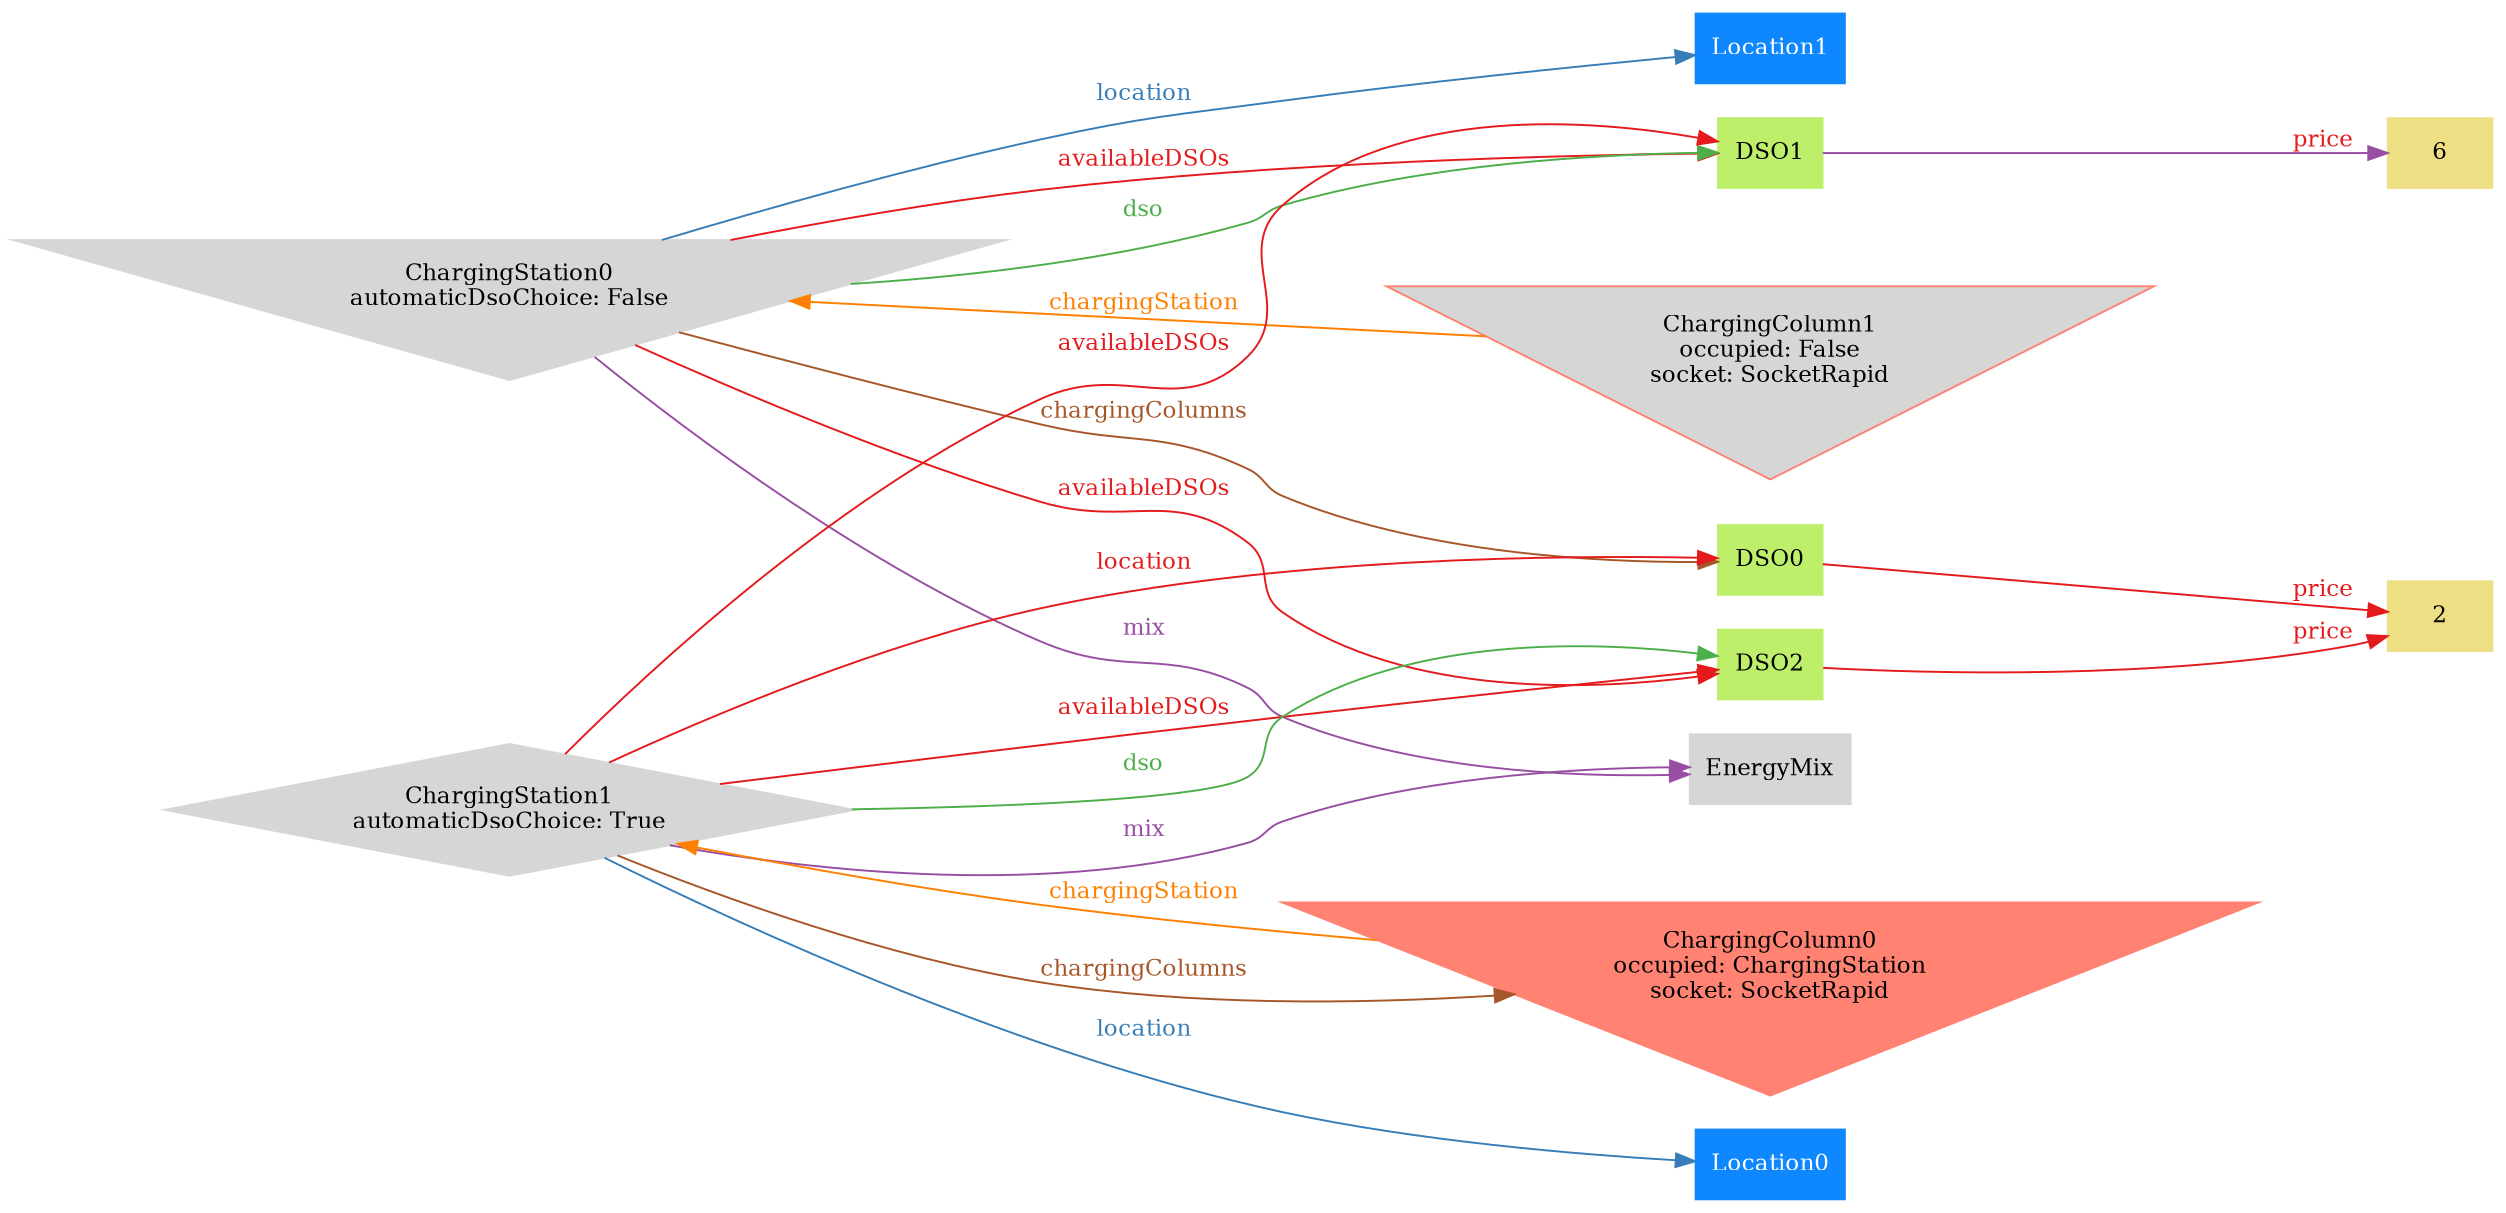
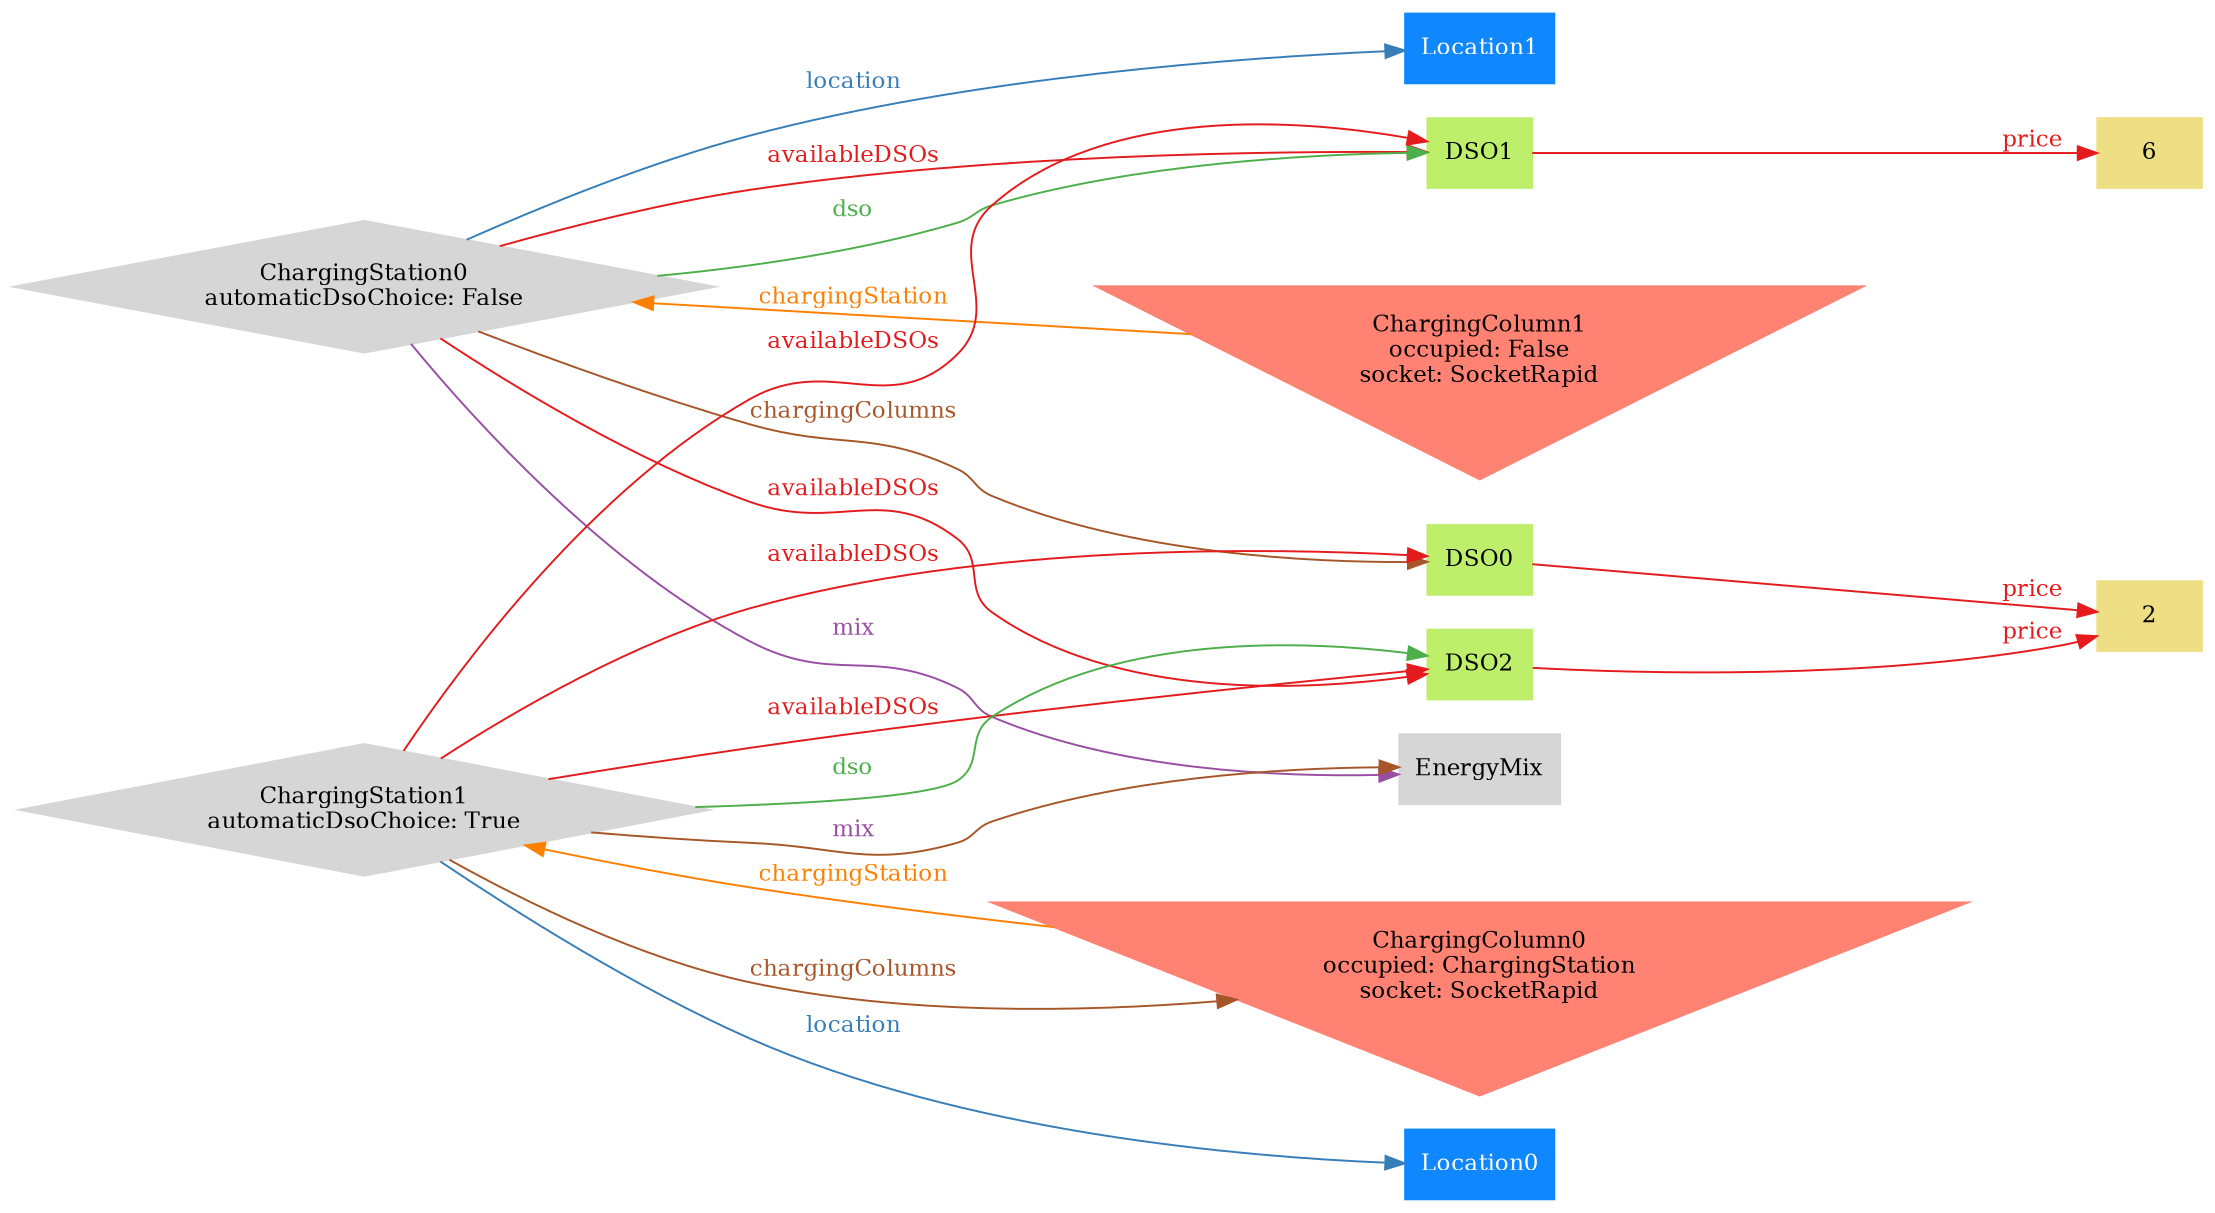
(2095, 153) -> (1805, 153)
(510, 287) -> (364, 287)
(1770, 351) -> (1480, 351)
(1144, 563) -> (853, 555)
(1175, 859) -> (984, 825)
